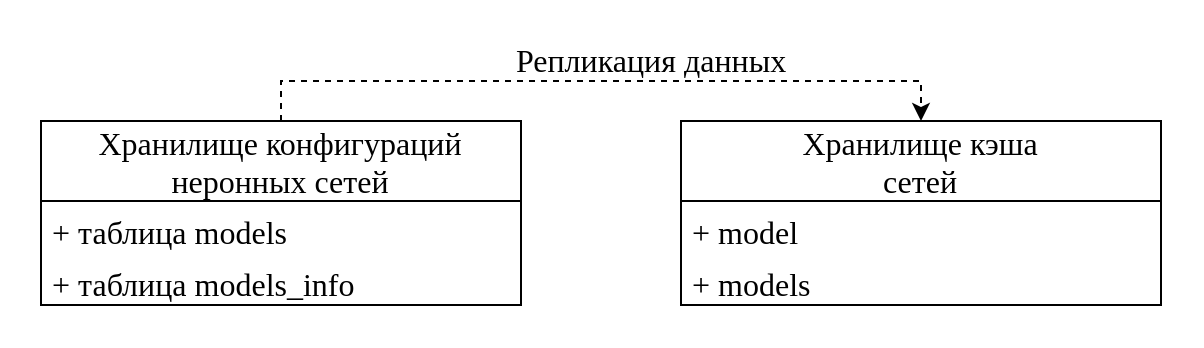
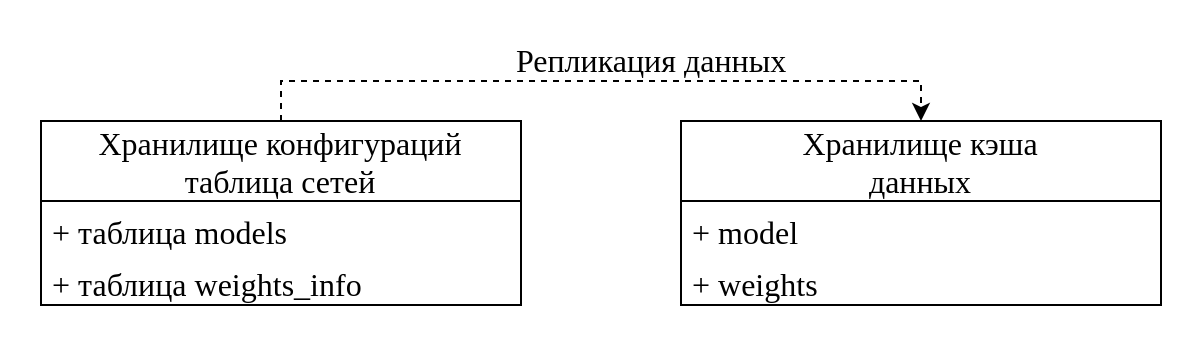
(280, 144) -> (280, 144)
(920, 144) -> (920, 144)
(224, 285) -> (232, 285)
(755, 285) -> (764, 285)
